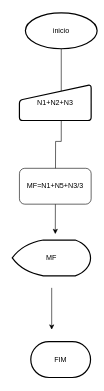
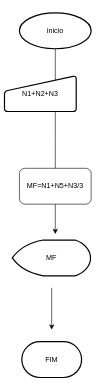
(62, 30) -> (56, 30)
(56, 102) -> (41, 93)
(61, 360) -> (52, 360)
